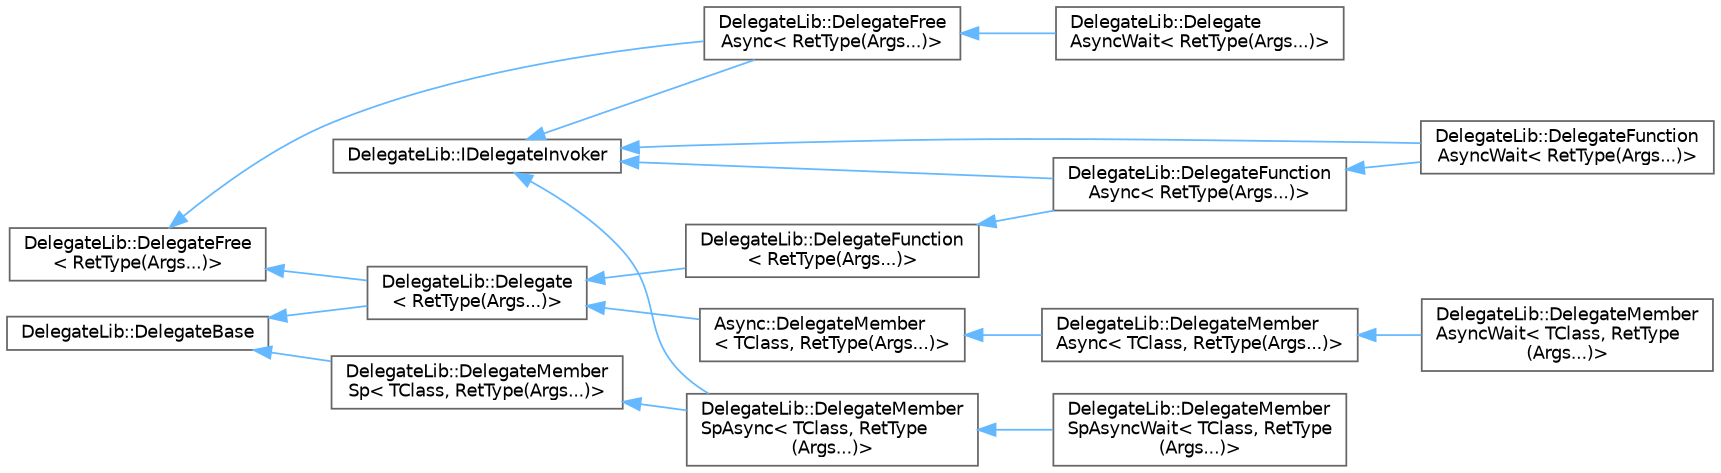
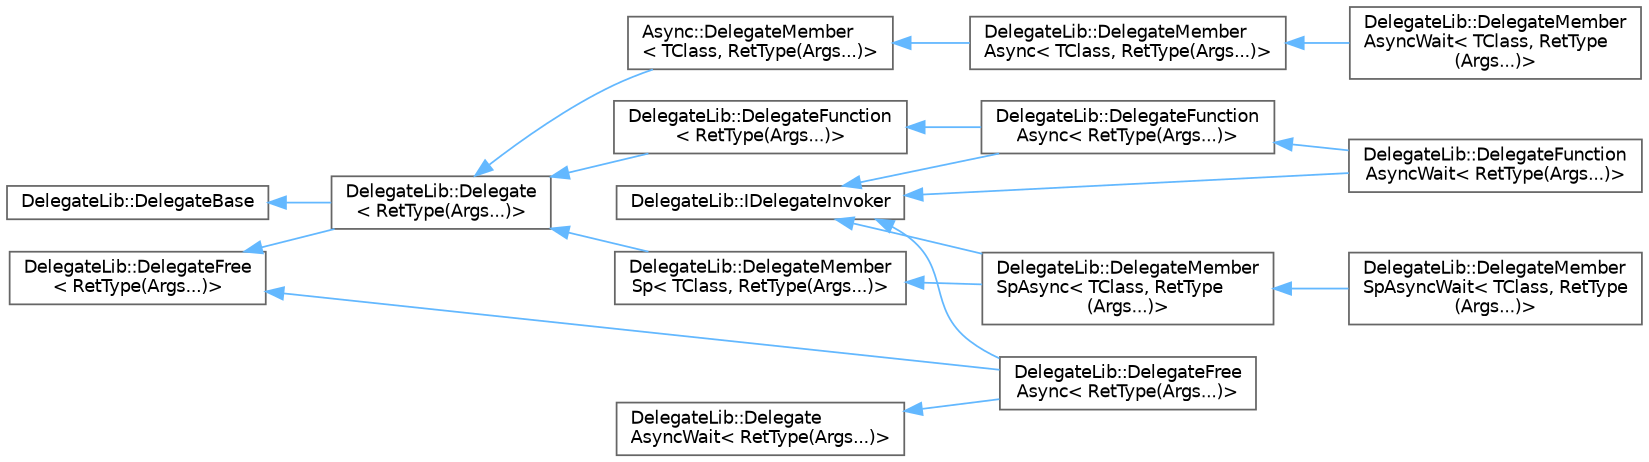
(1017, 33) -> (961, 404)
(301, 357) -> (608, 242)
